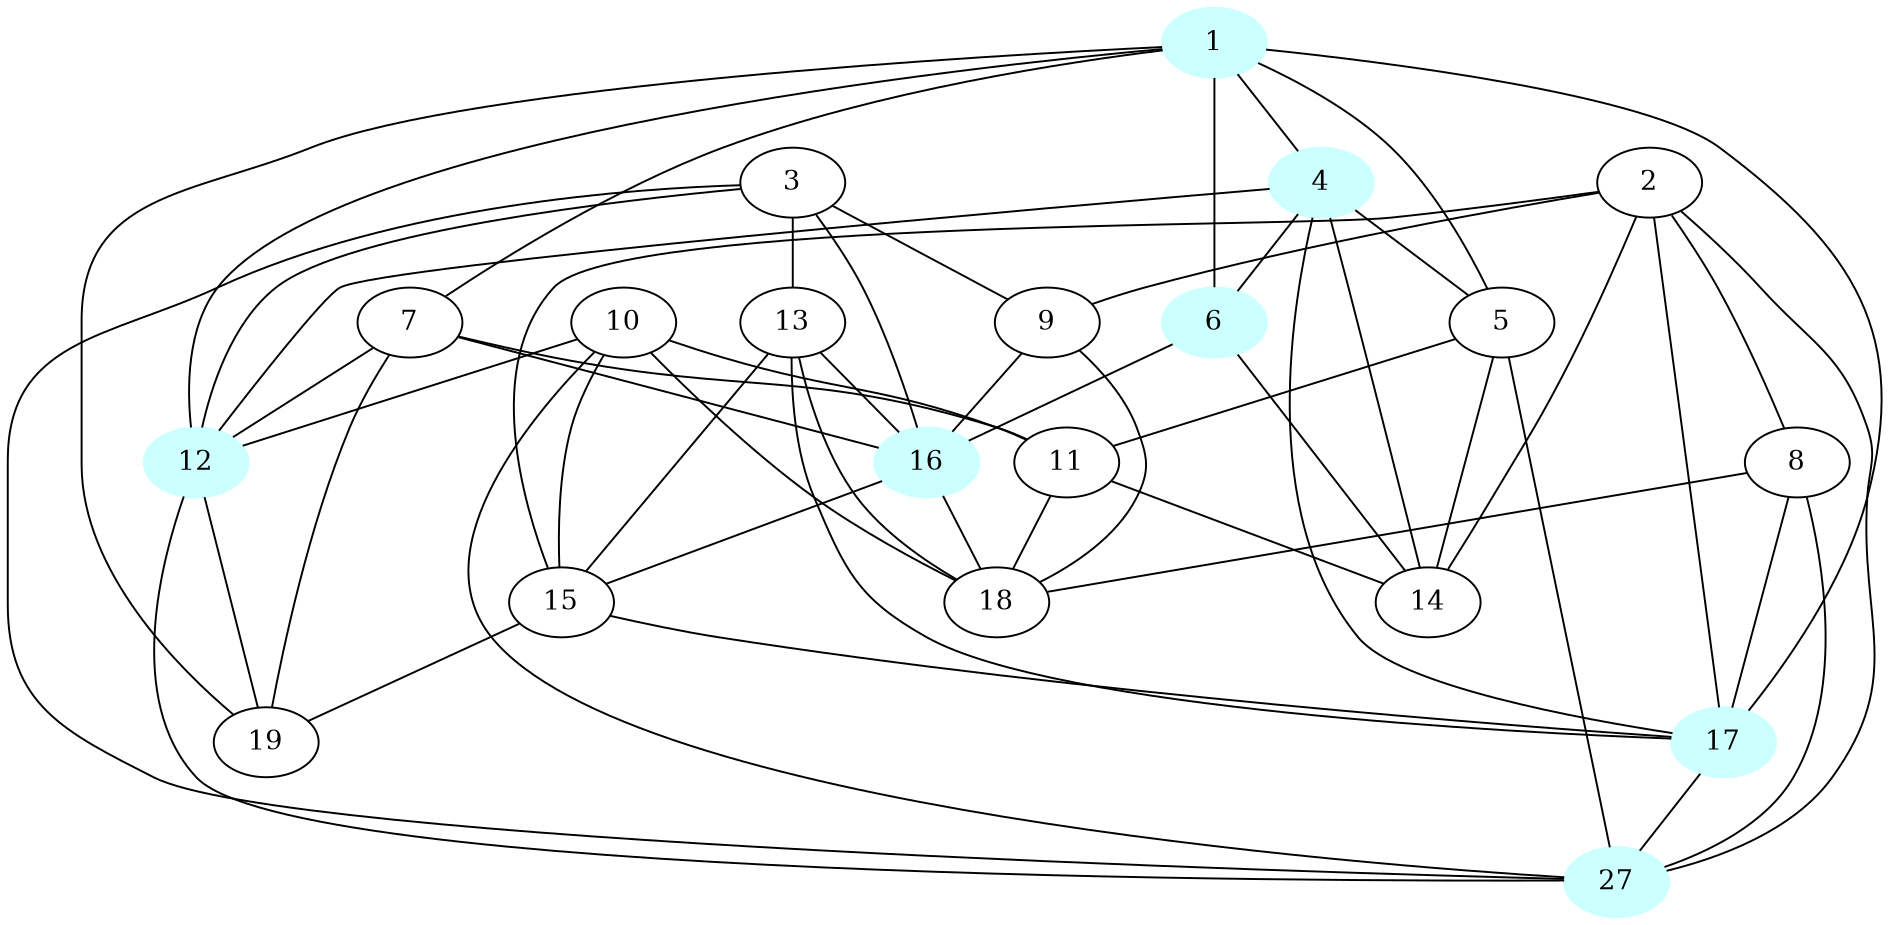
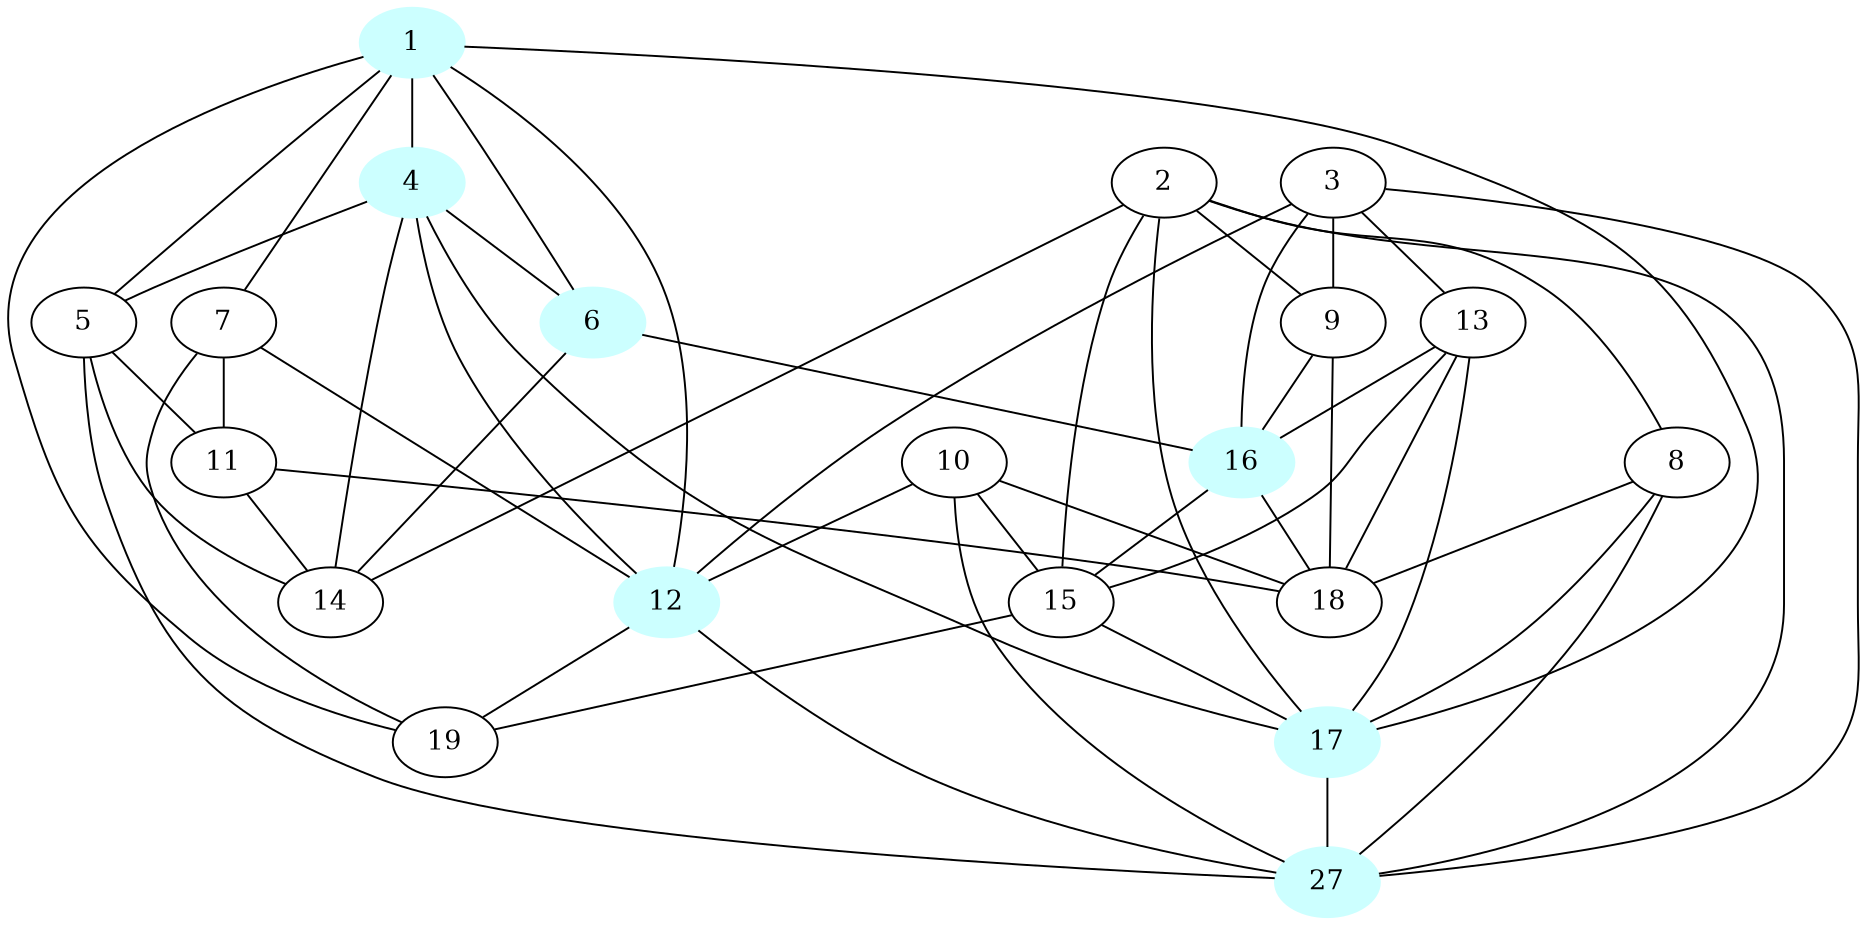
(776, 372) -> none
(669, 393) -> none
